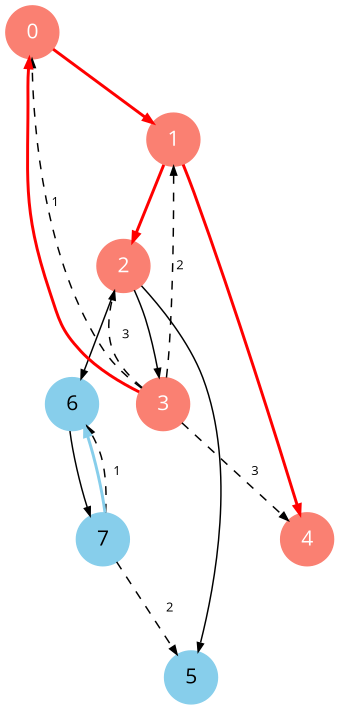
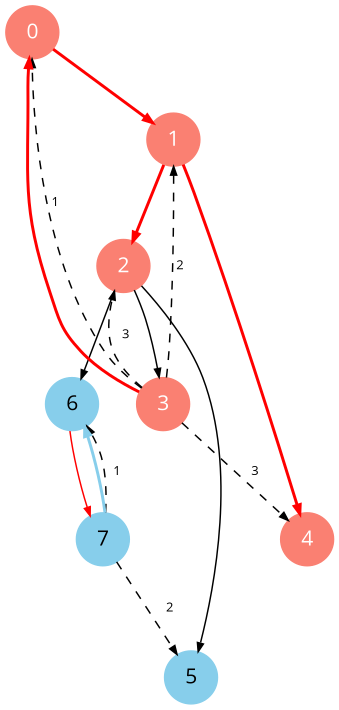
(77, 469) -> (77, 469)
